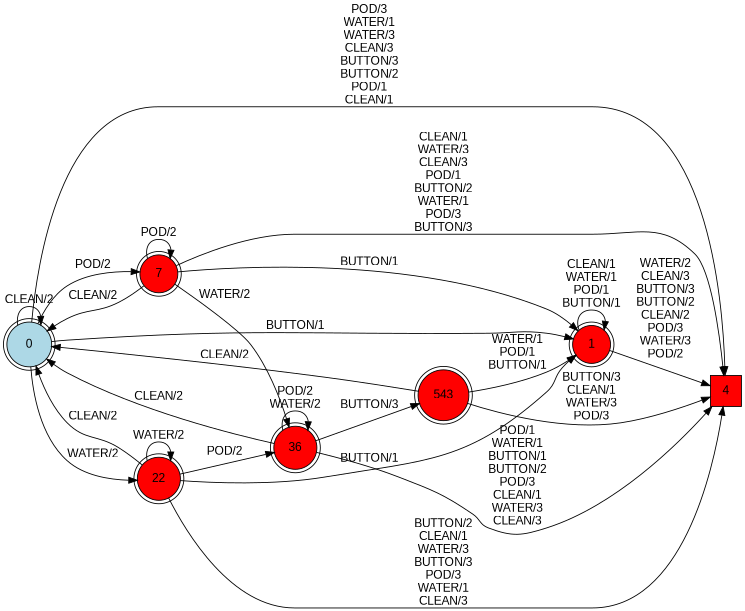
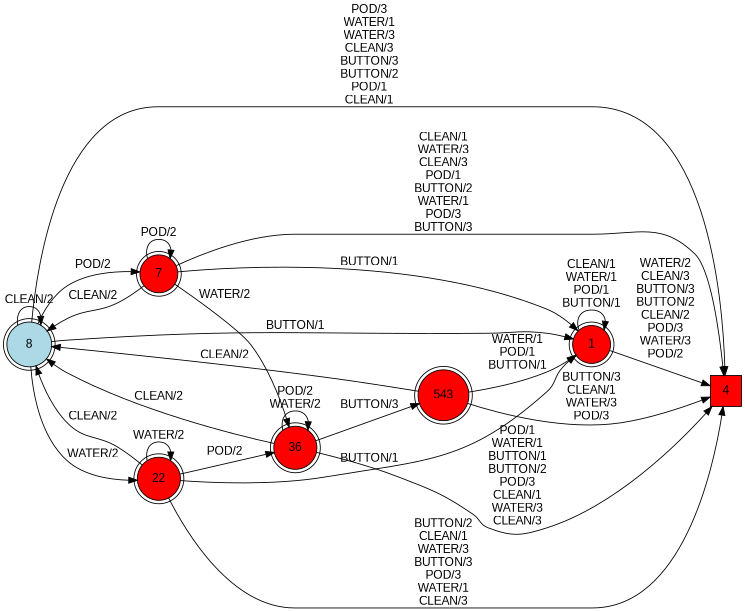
(29, 344) -> (29, 344)
